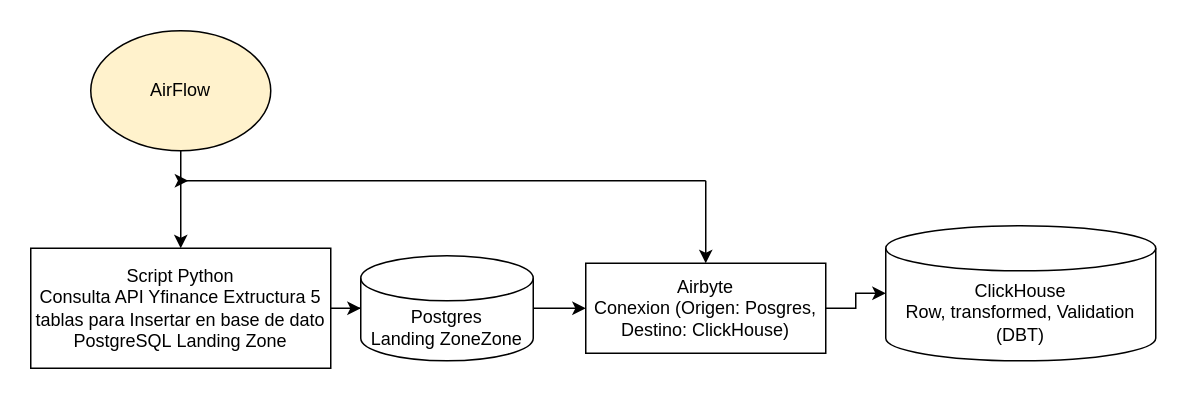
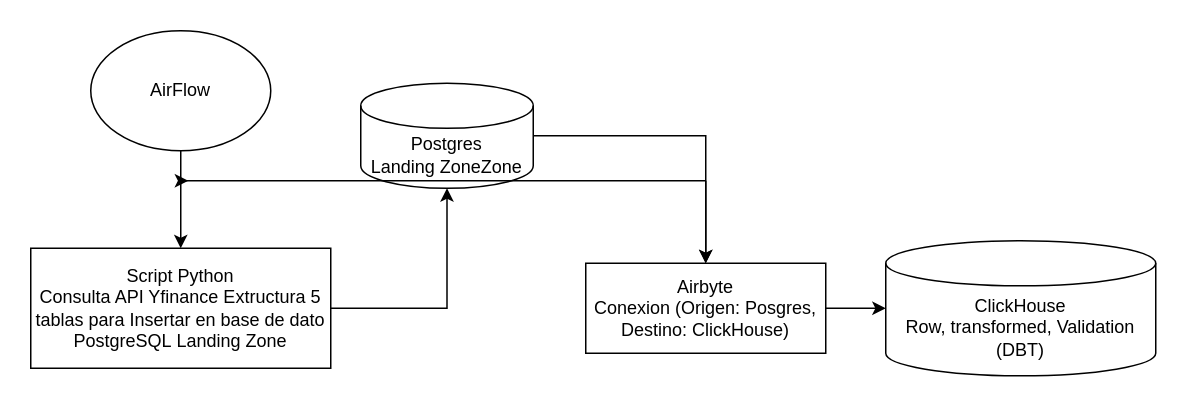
(181, 91) -> (181, 91)
(1021, 293) -> (1021, 308)
(447, 308) -> (447, 136)
